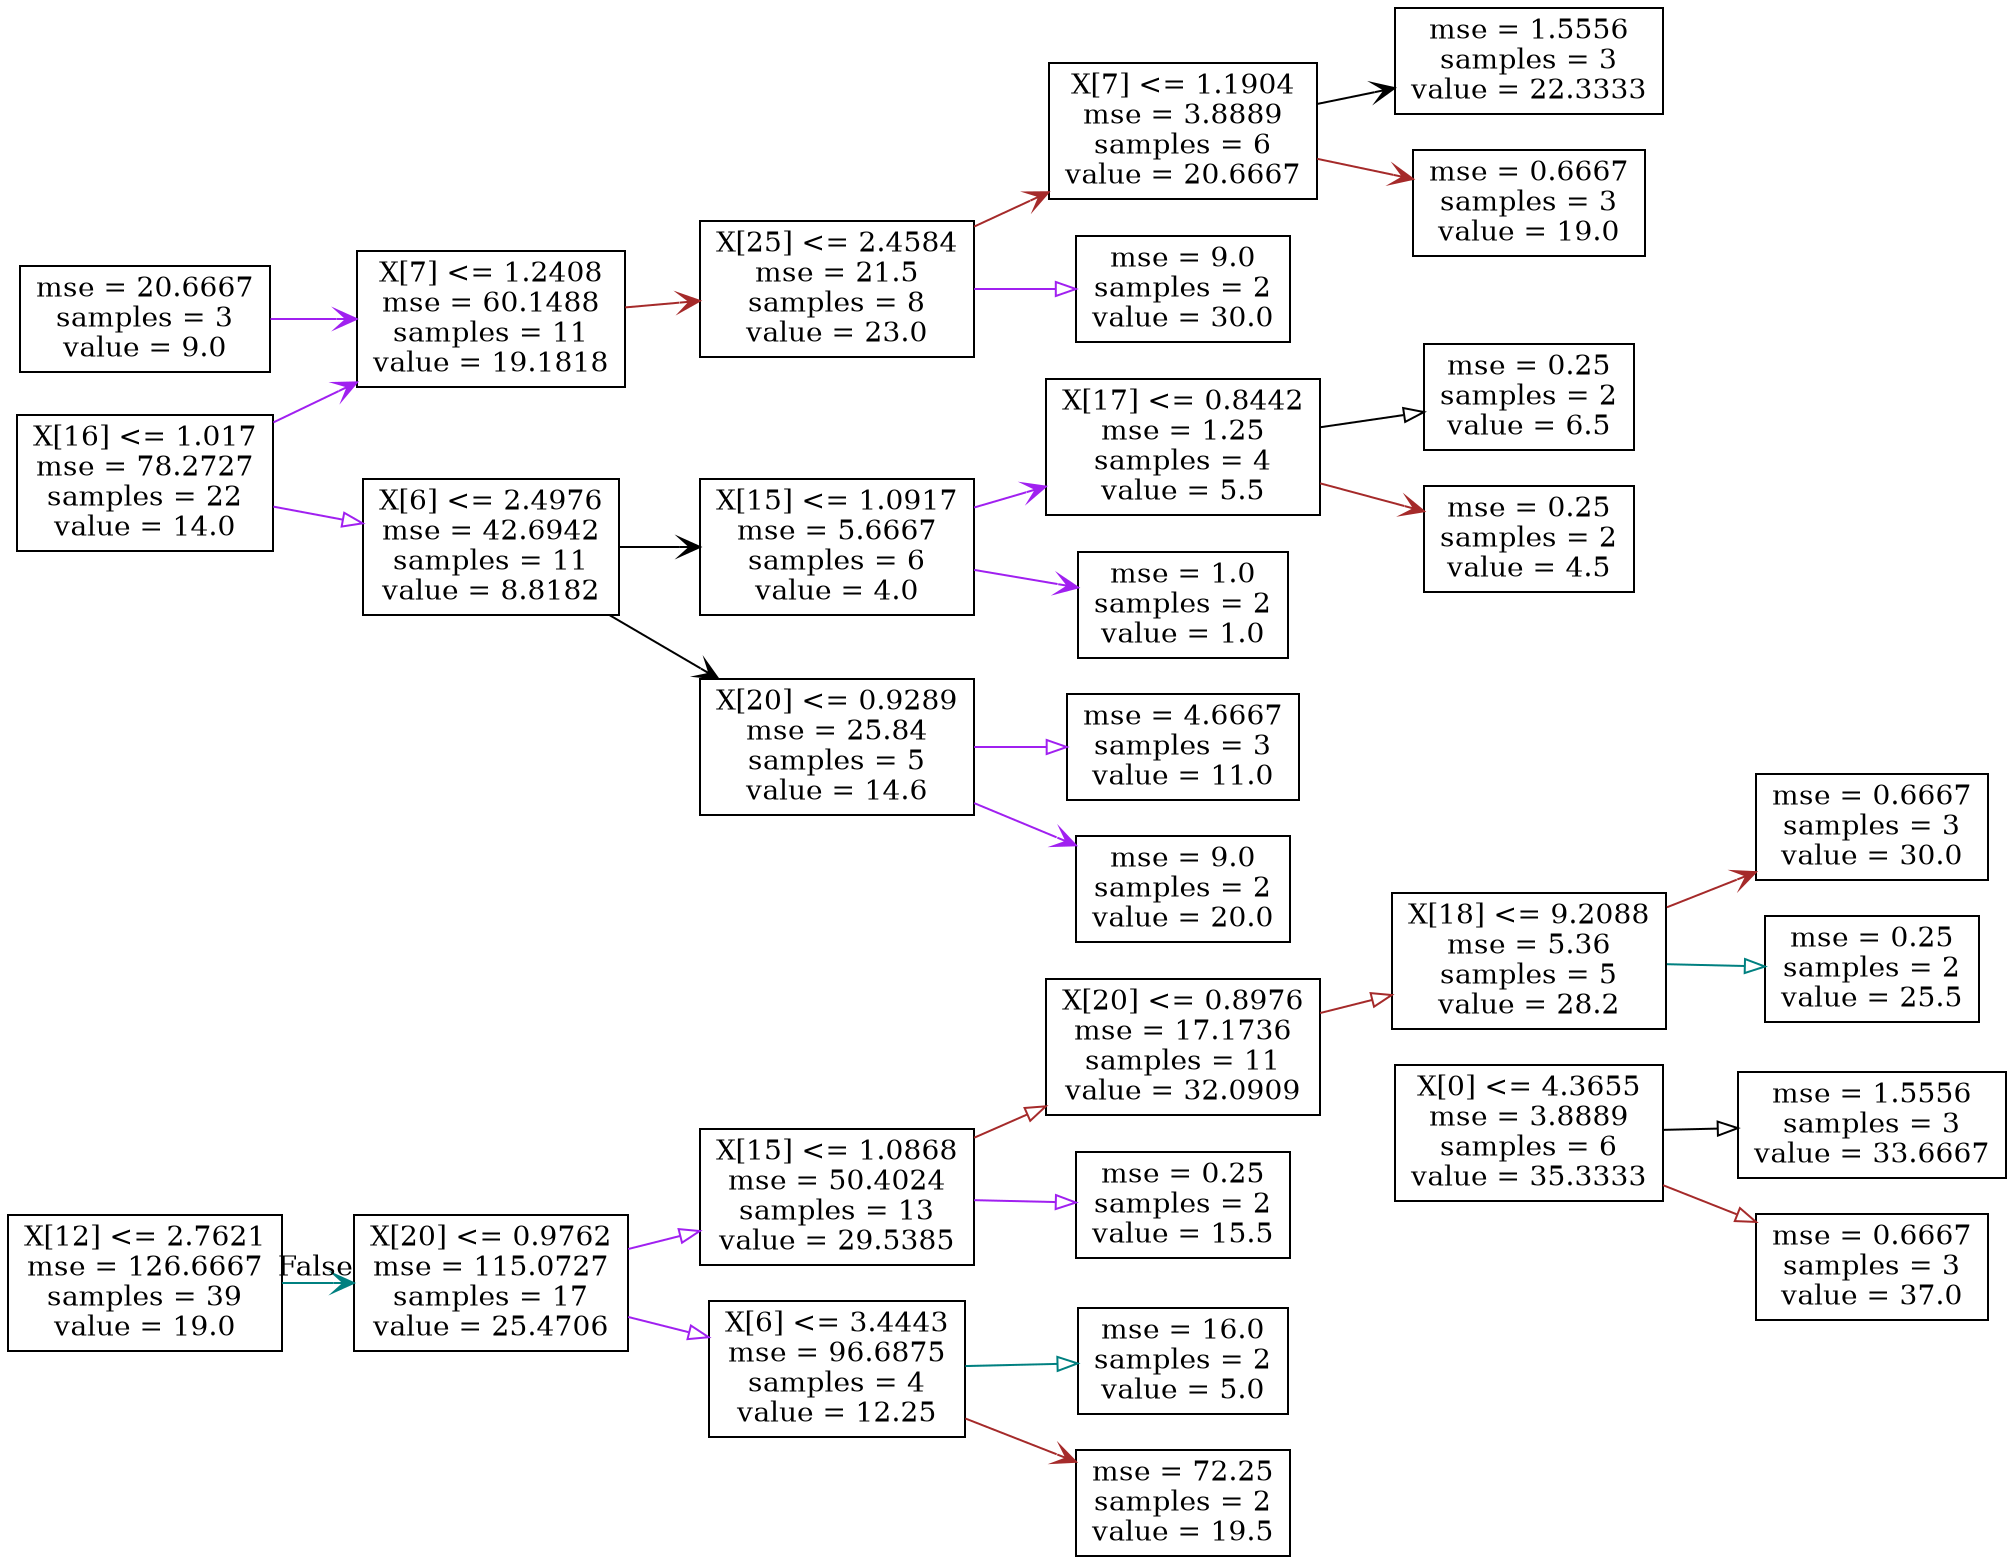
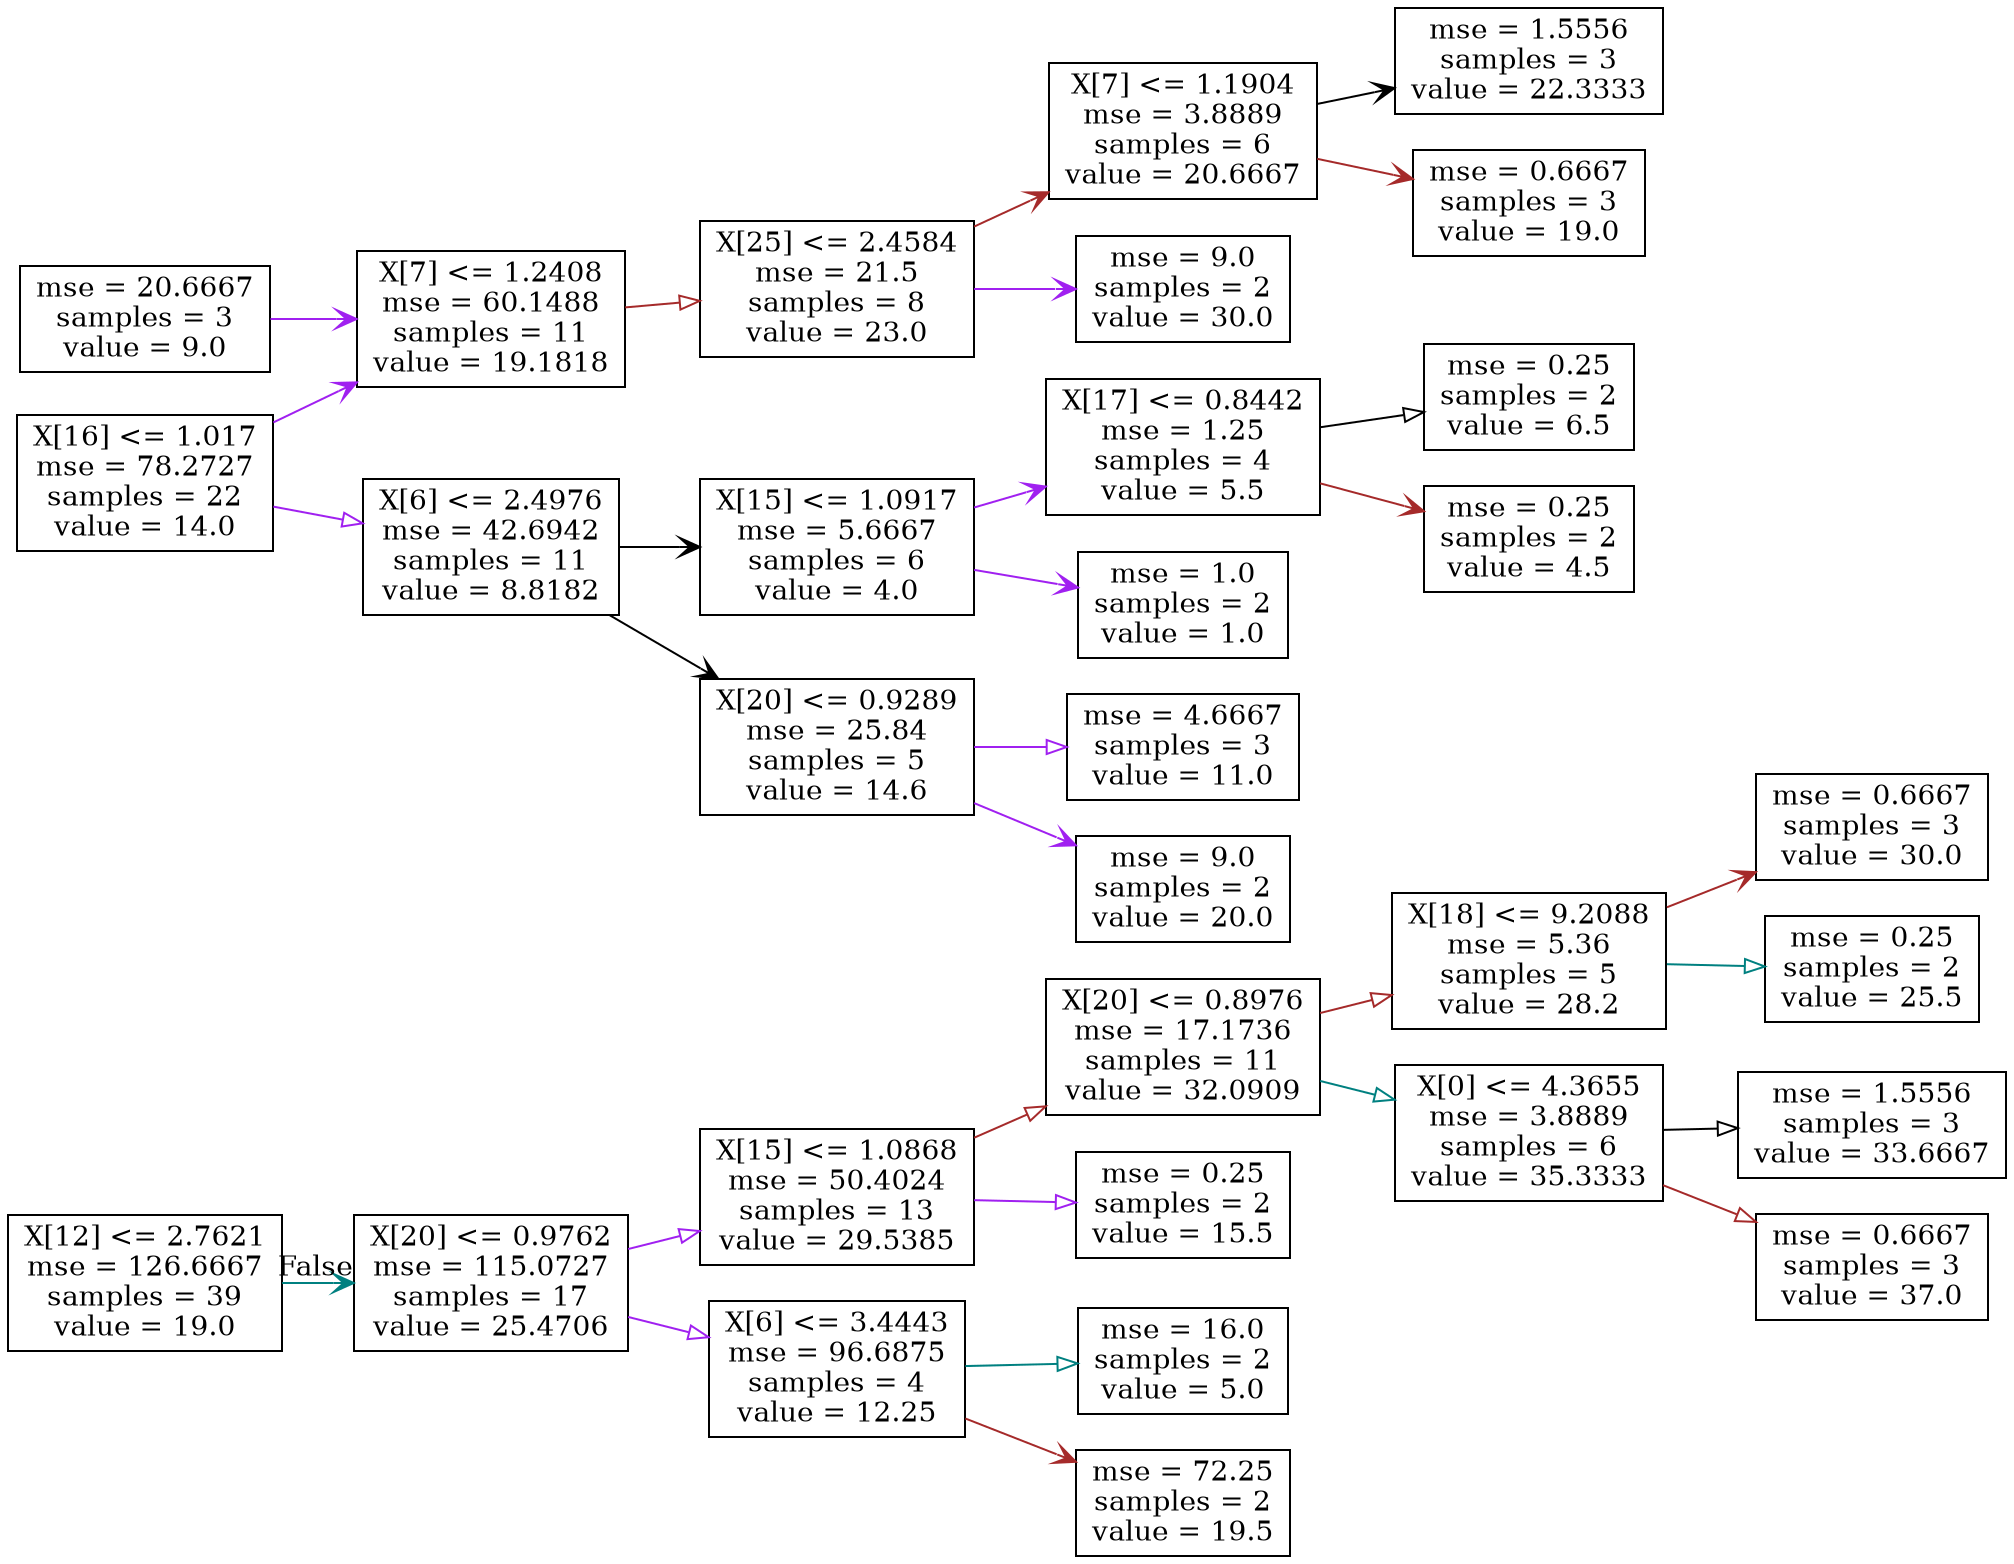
(1015, 289) -> (1015, 289)
(652, 305) -> (652, 305)
none -> (1348, 1088)
